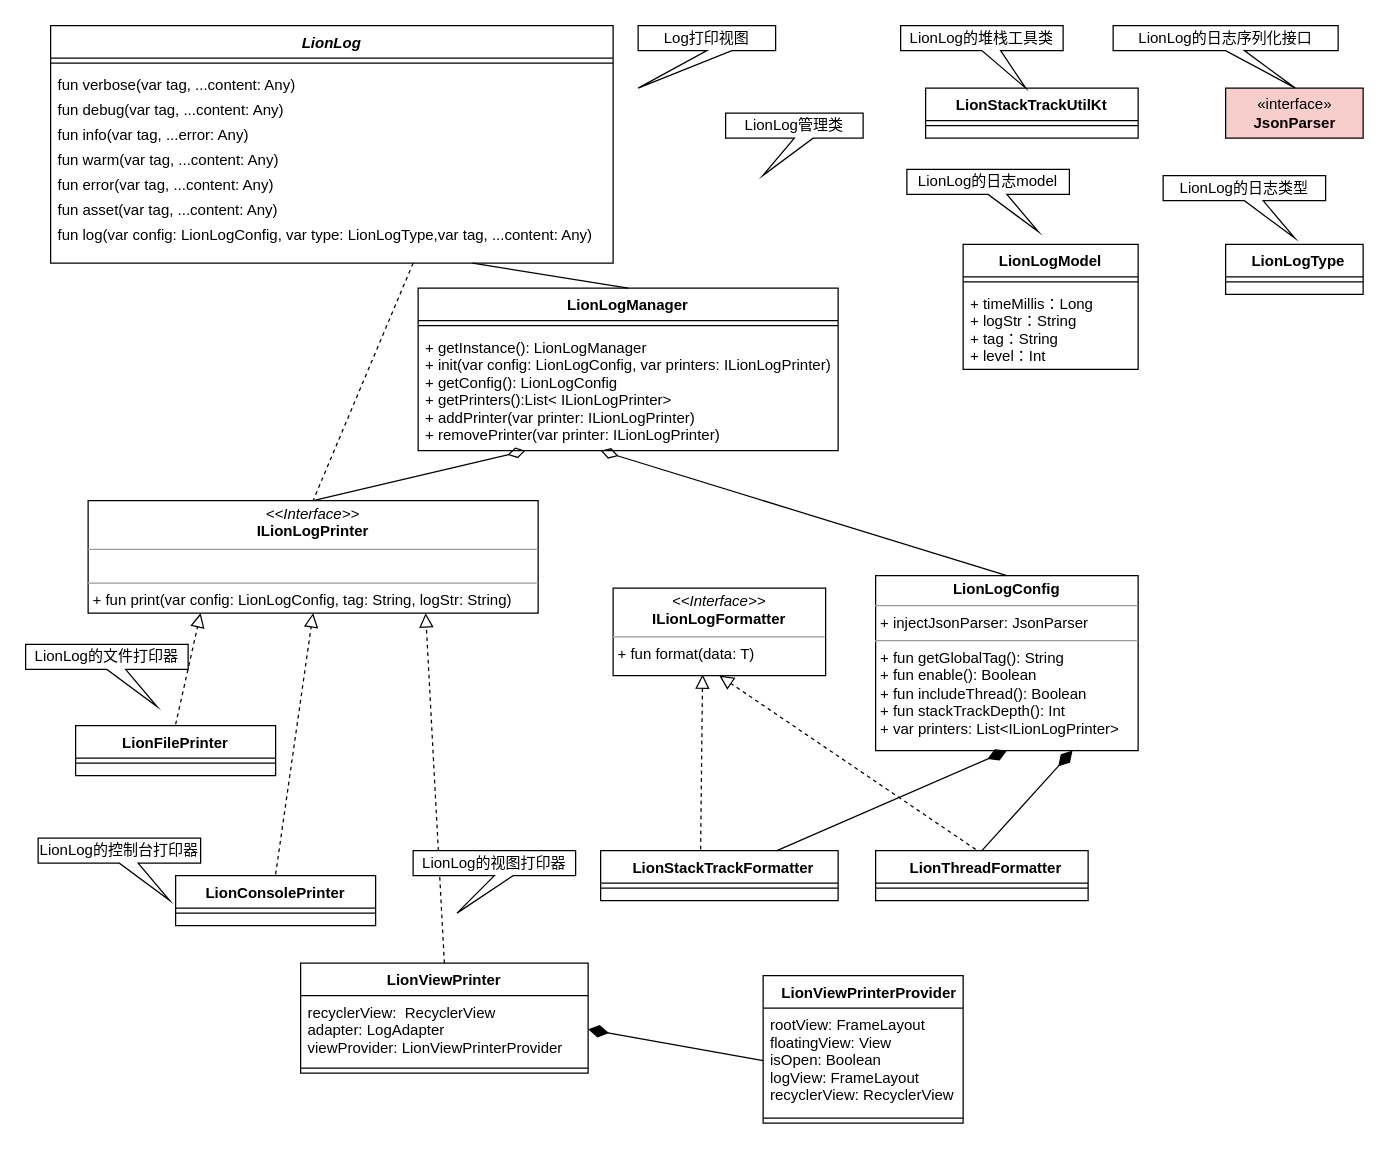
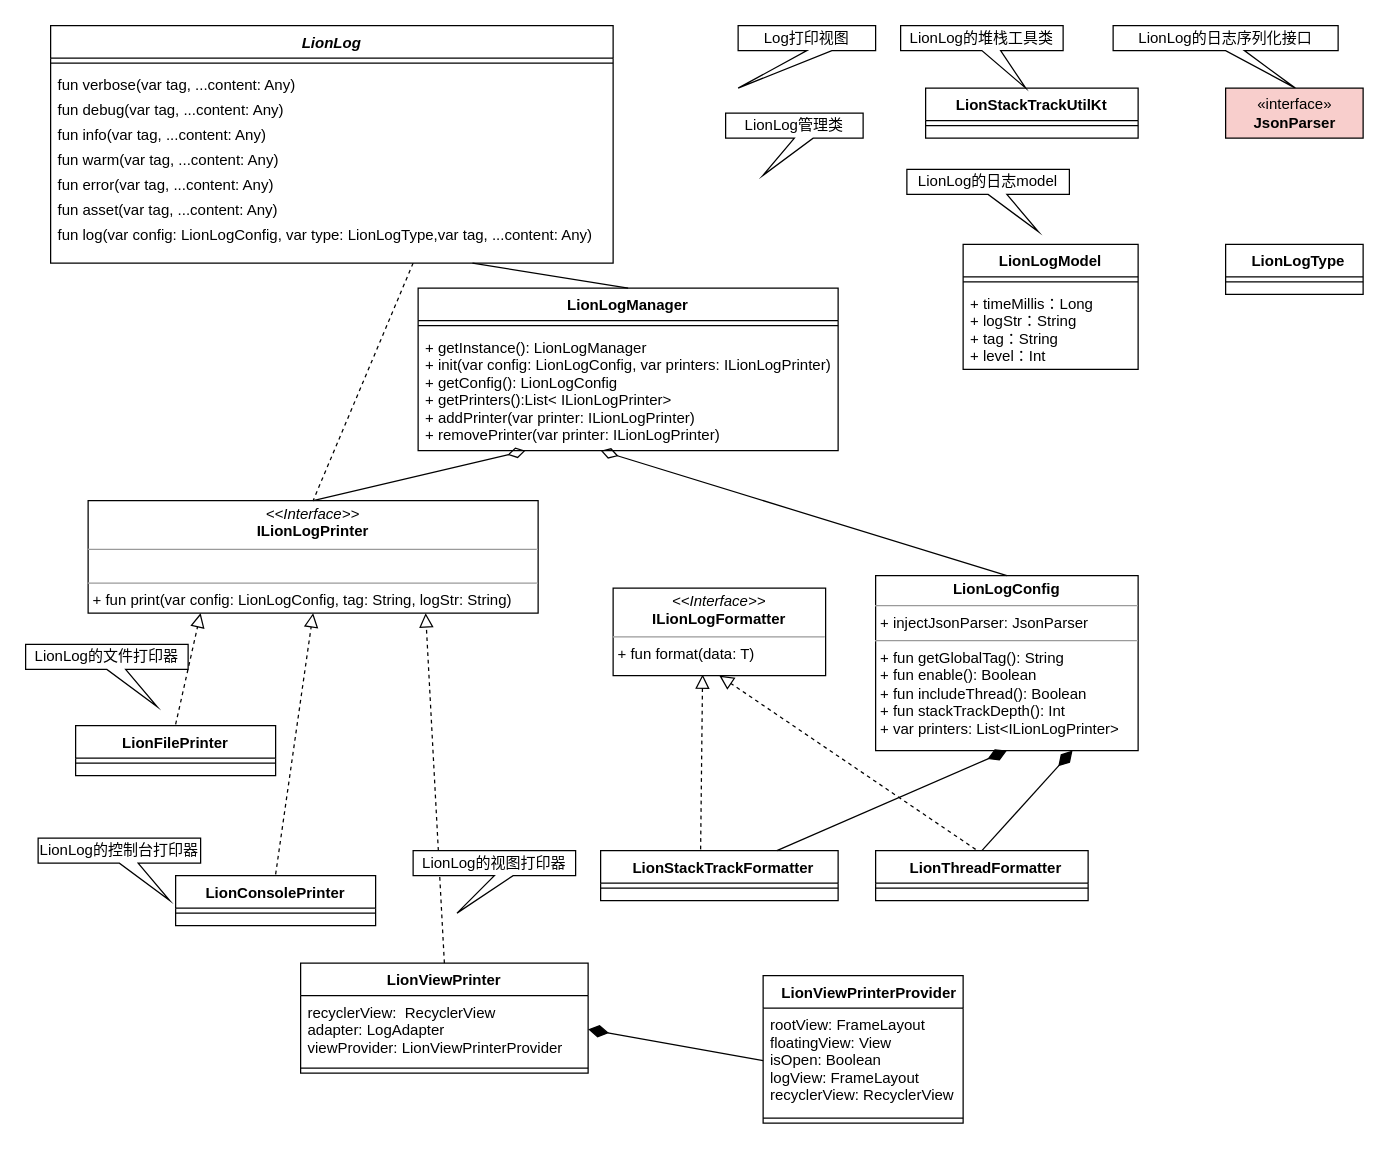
(707, 57) -> (807, 57)
(172, 135) -> (181, 135)
(1244, 207) -> none
